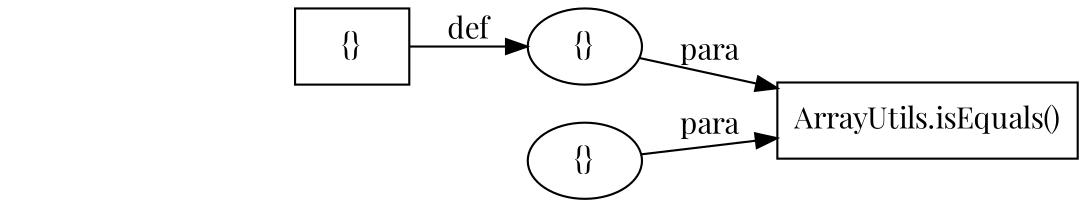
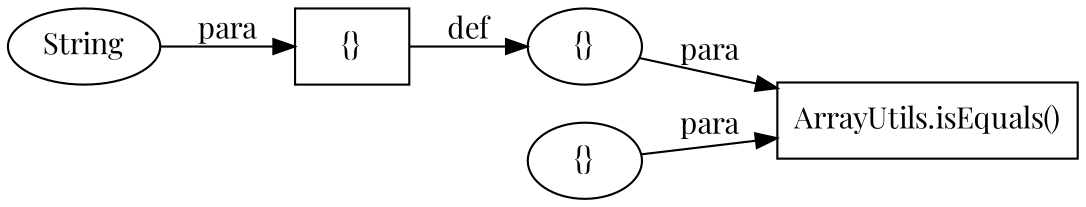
none -> (84, 47)
